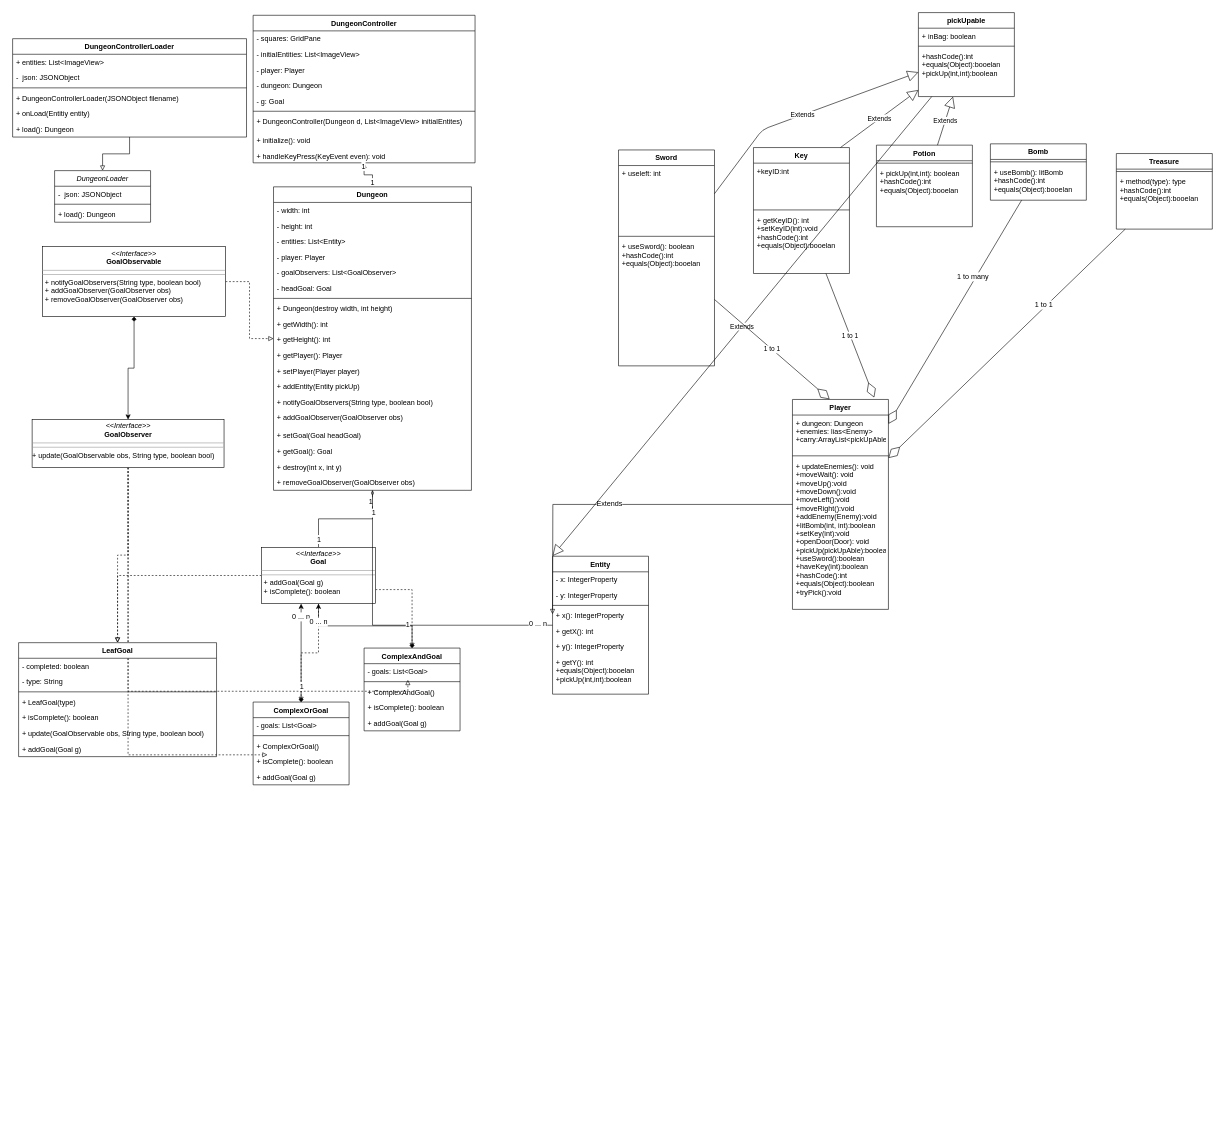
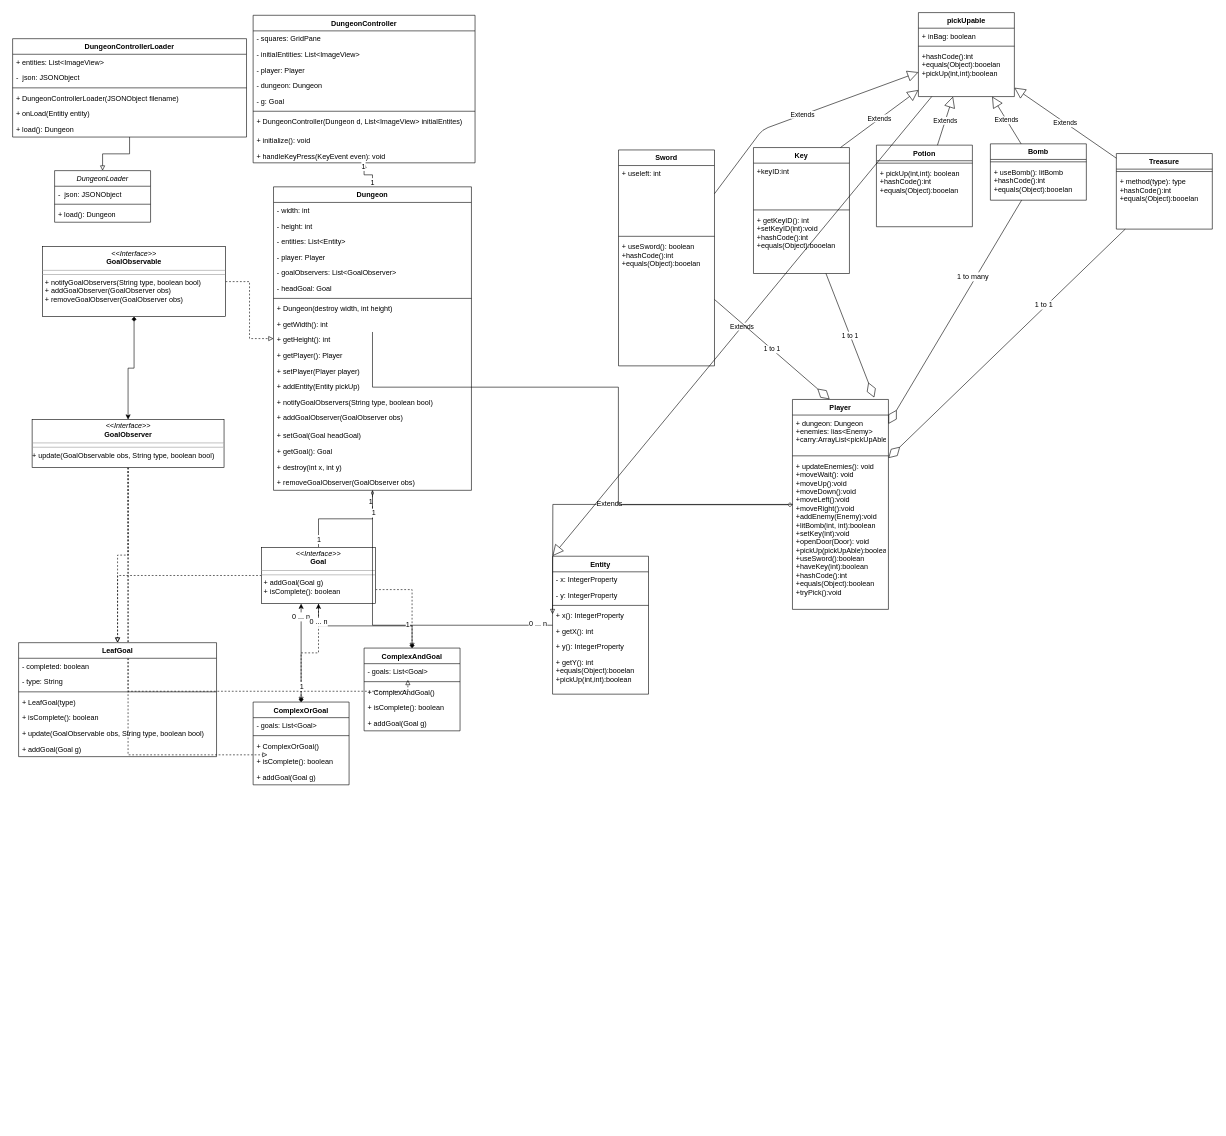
none -> (1009, 125)
none -> (1070, 126)
none -> (524, 387)
